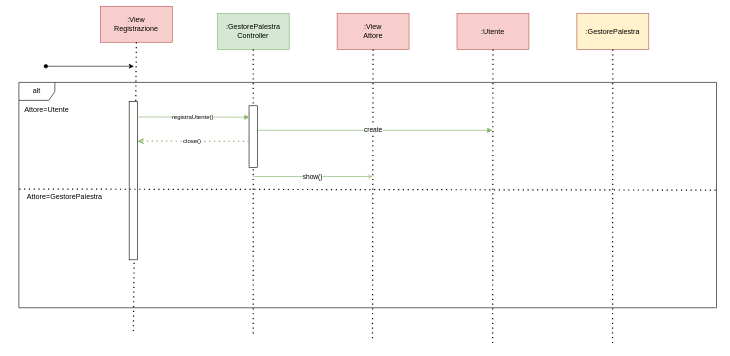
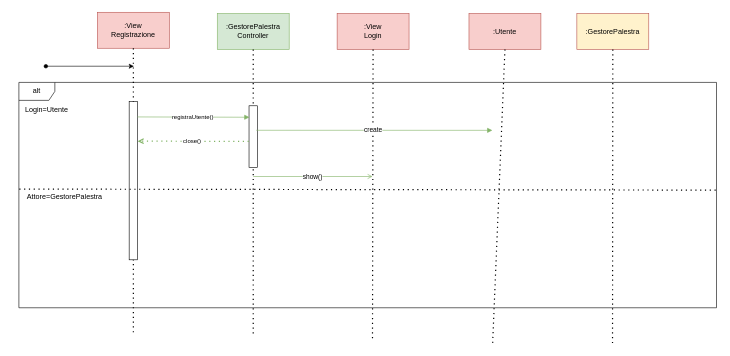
(136, 24) -> (133, 30)
(373, 32) -> (373, 32)
(493, 32) -> (505, 32)
(46, 110) -> (46, 110)
